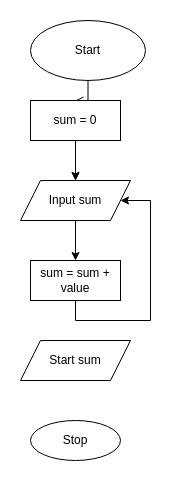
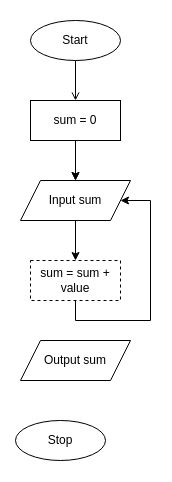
(88, 51) -> (76, 41)
(76, 281) -> (76, 281)
(76, 361) -> (76, 361)
(76, 441) -> (61, 441)
